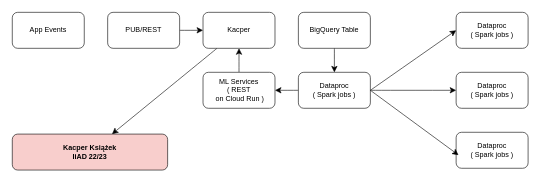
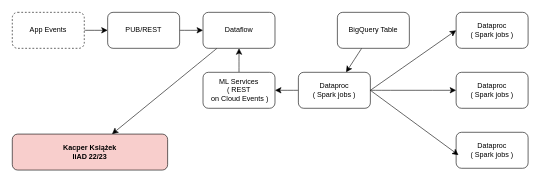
(48, 30) -> (48, 30)
none -> (101, 30)
(239, 30) -> (239, 30)
(335, 30) -> (374, 30)
(239, 90) -> (239, 90)
